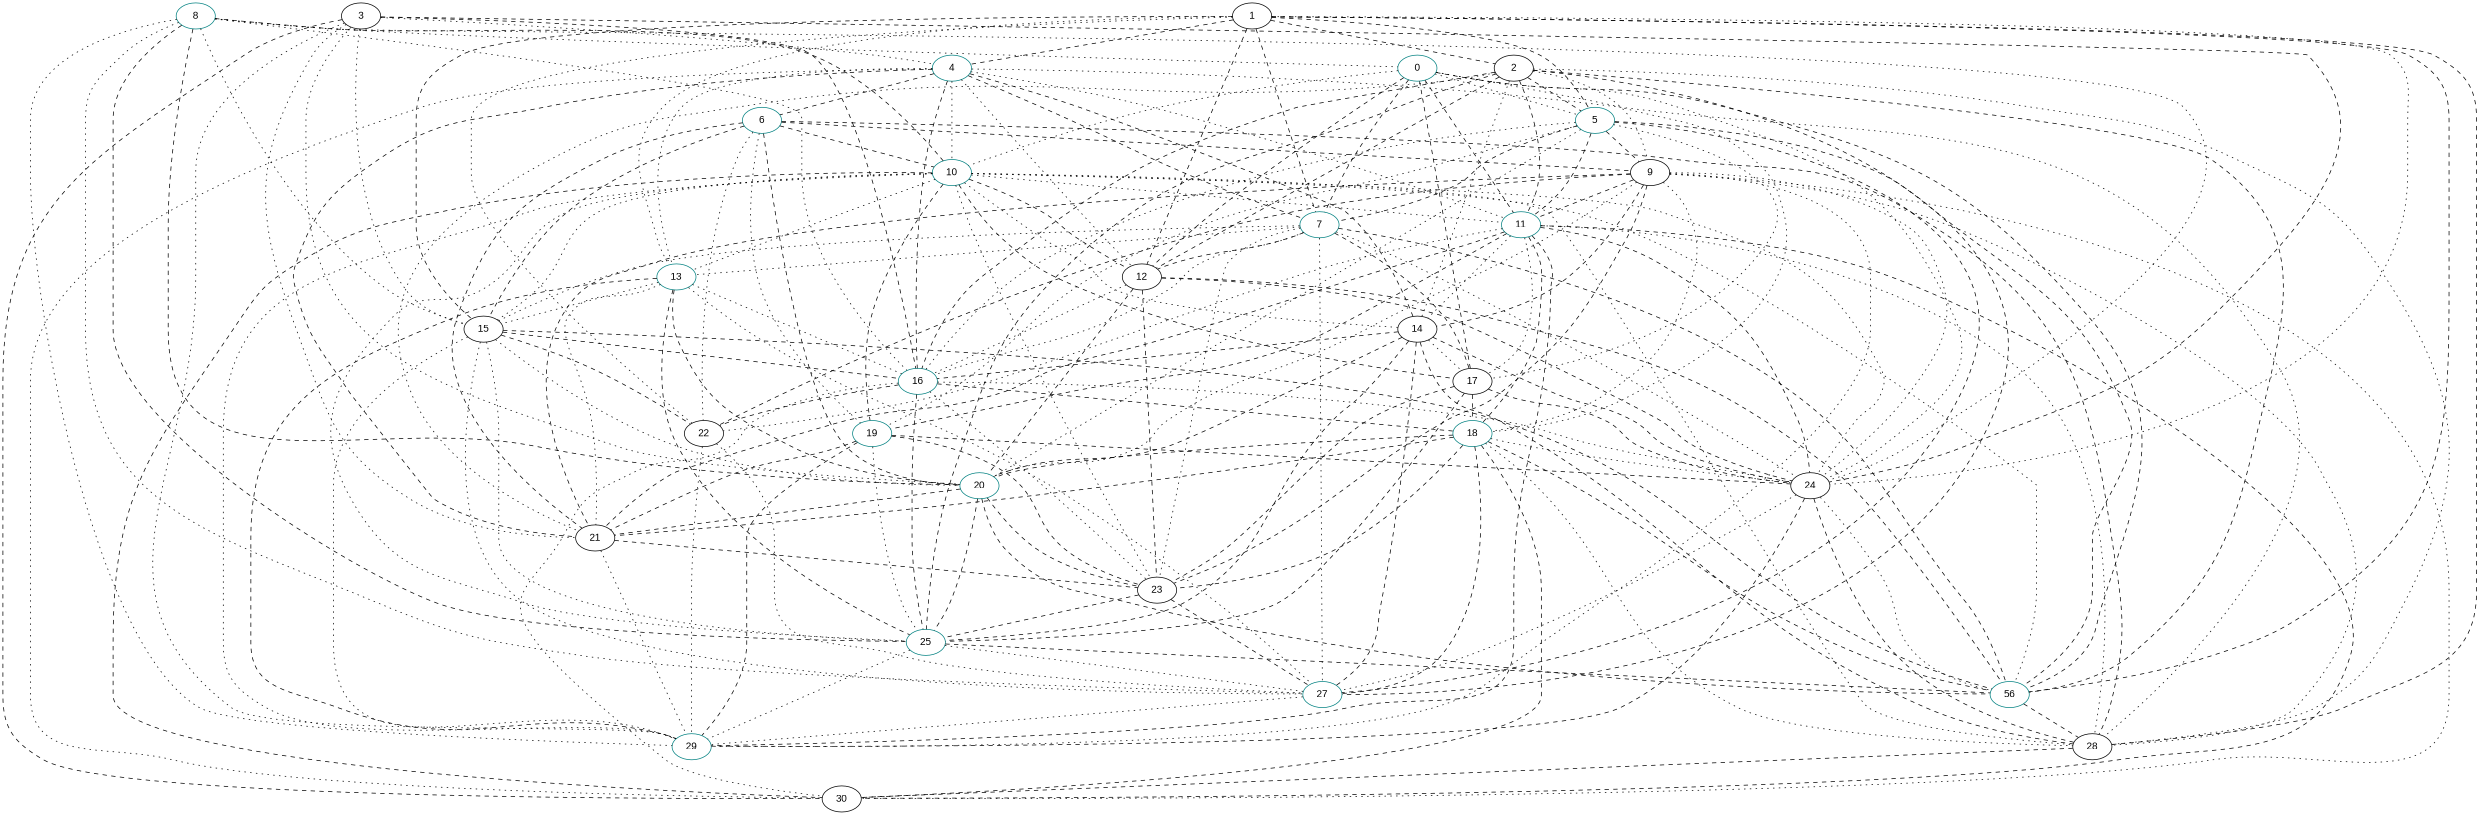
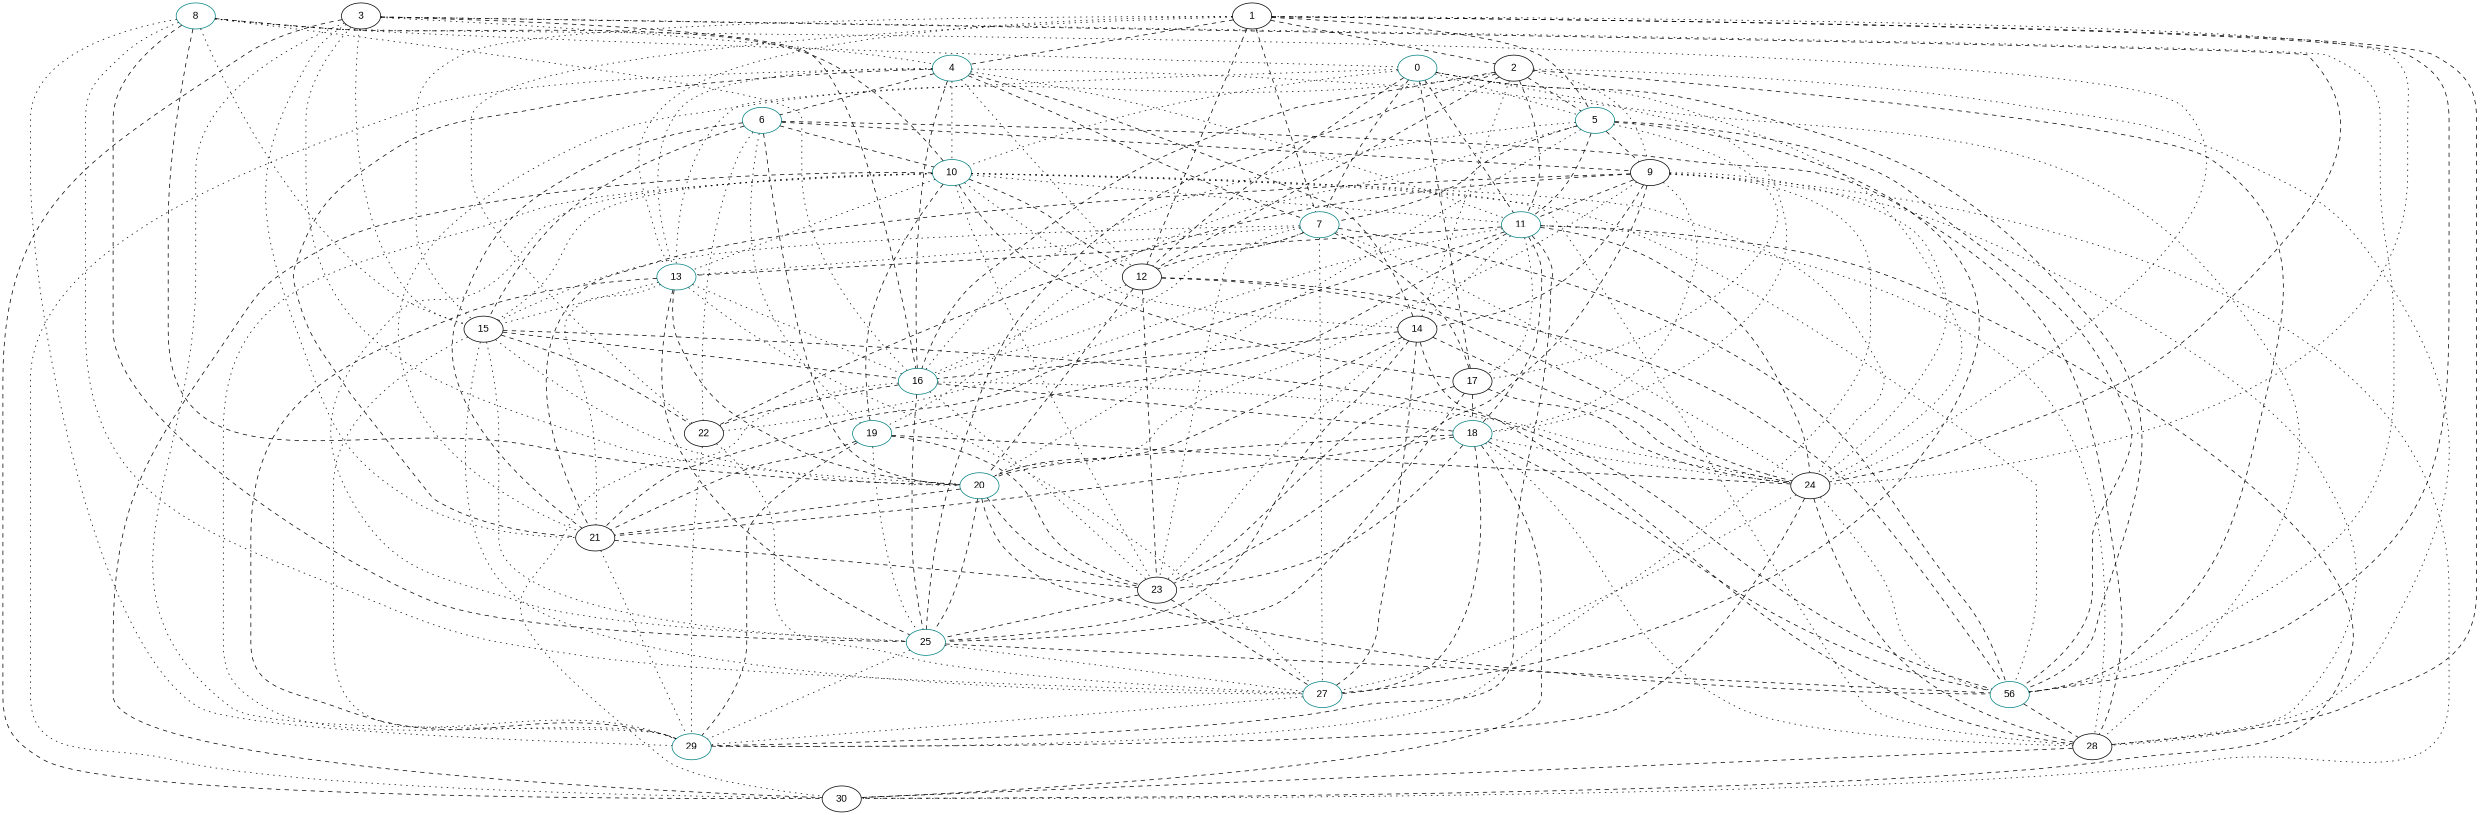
(695, 27) -> (695, 27)
none -> (2351, 68)
none -> (1063, 82)
none -> (1038, 256)
(1445, 355) -> (1278, 451)
(1973, 453) -> none
